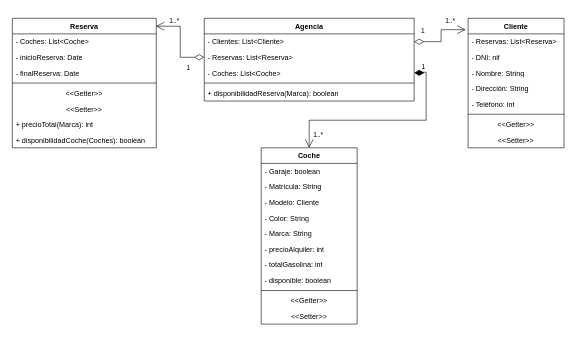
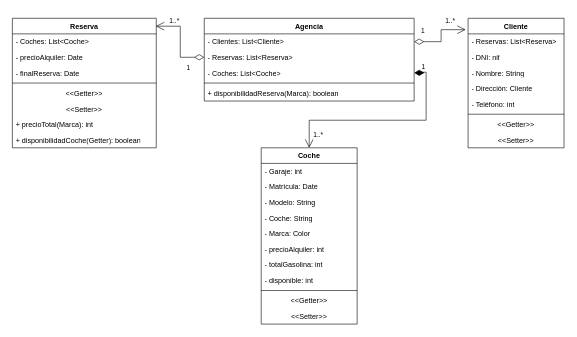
(53, 58) -> (54, 58)
(505, 89) -> (506, 89)
(84, 141) -> (84, 141)
(295, 172) -> (287, 172)
(299, 188) -> (295, 188)
(294, 203) -> (292, 203)
(290, 219) -> (291, 219)
(291, 234) -> (289, 234)
(301, 281) -> (293, 281)
